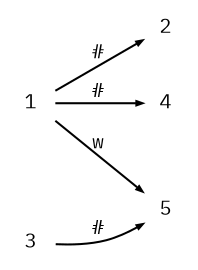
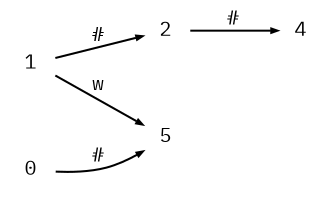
(96, 103) -> (231, 31)
(32, 242) -> (32, 170)
